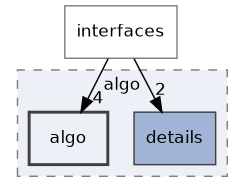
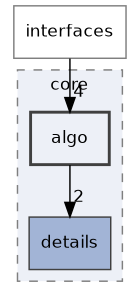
(145, 79) -> (70, 184)
(122, 85) -> (70, 85)
